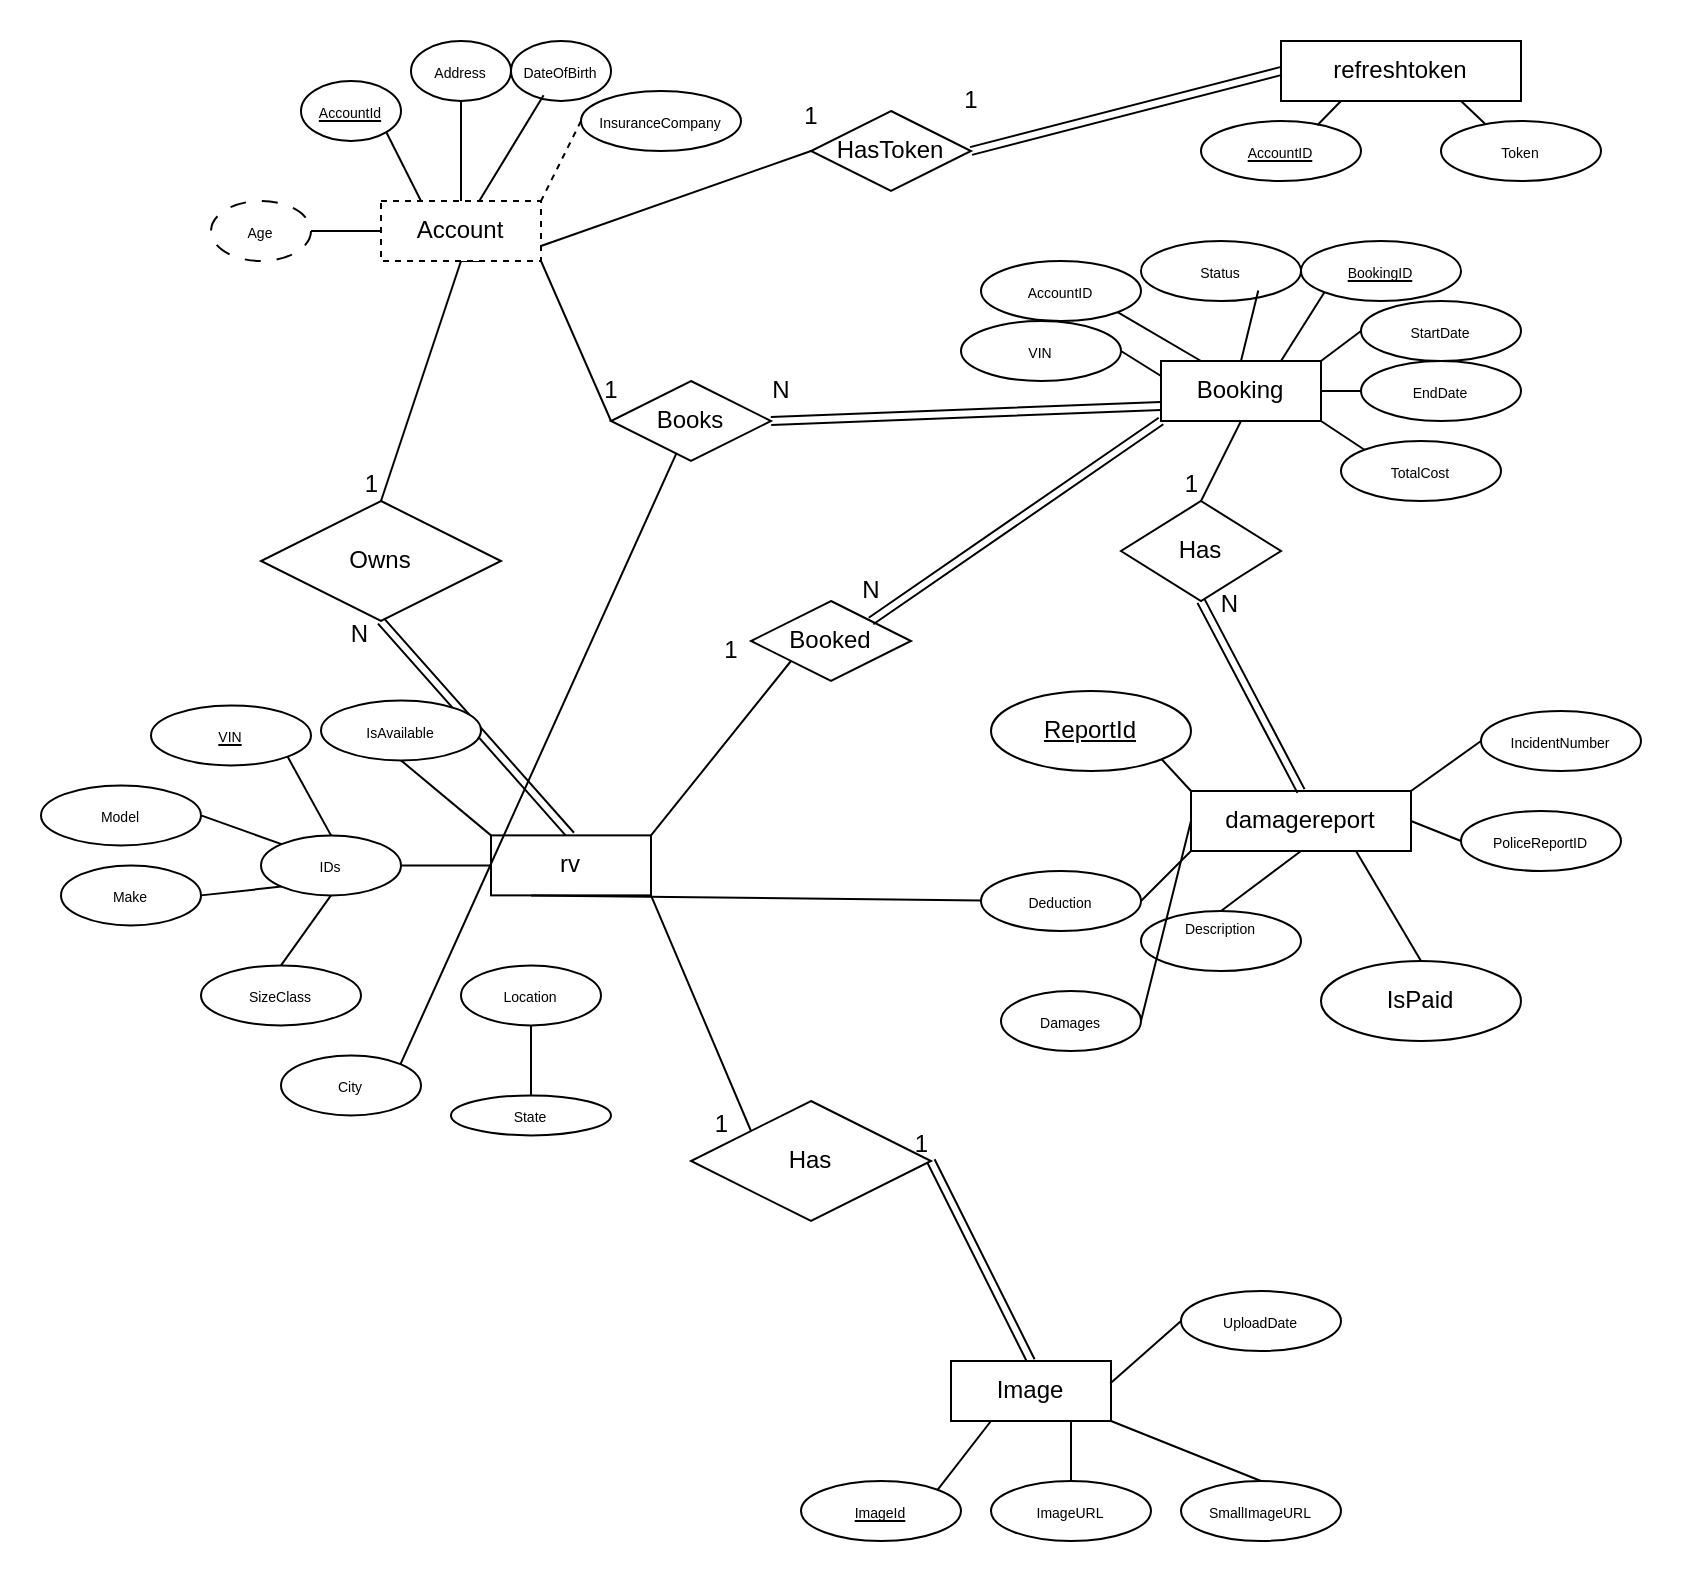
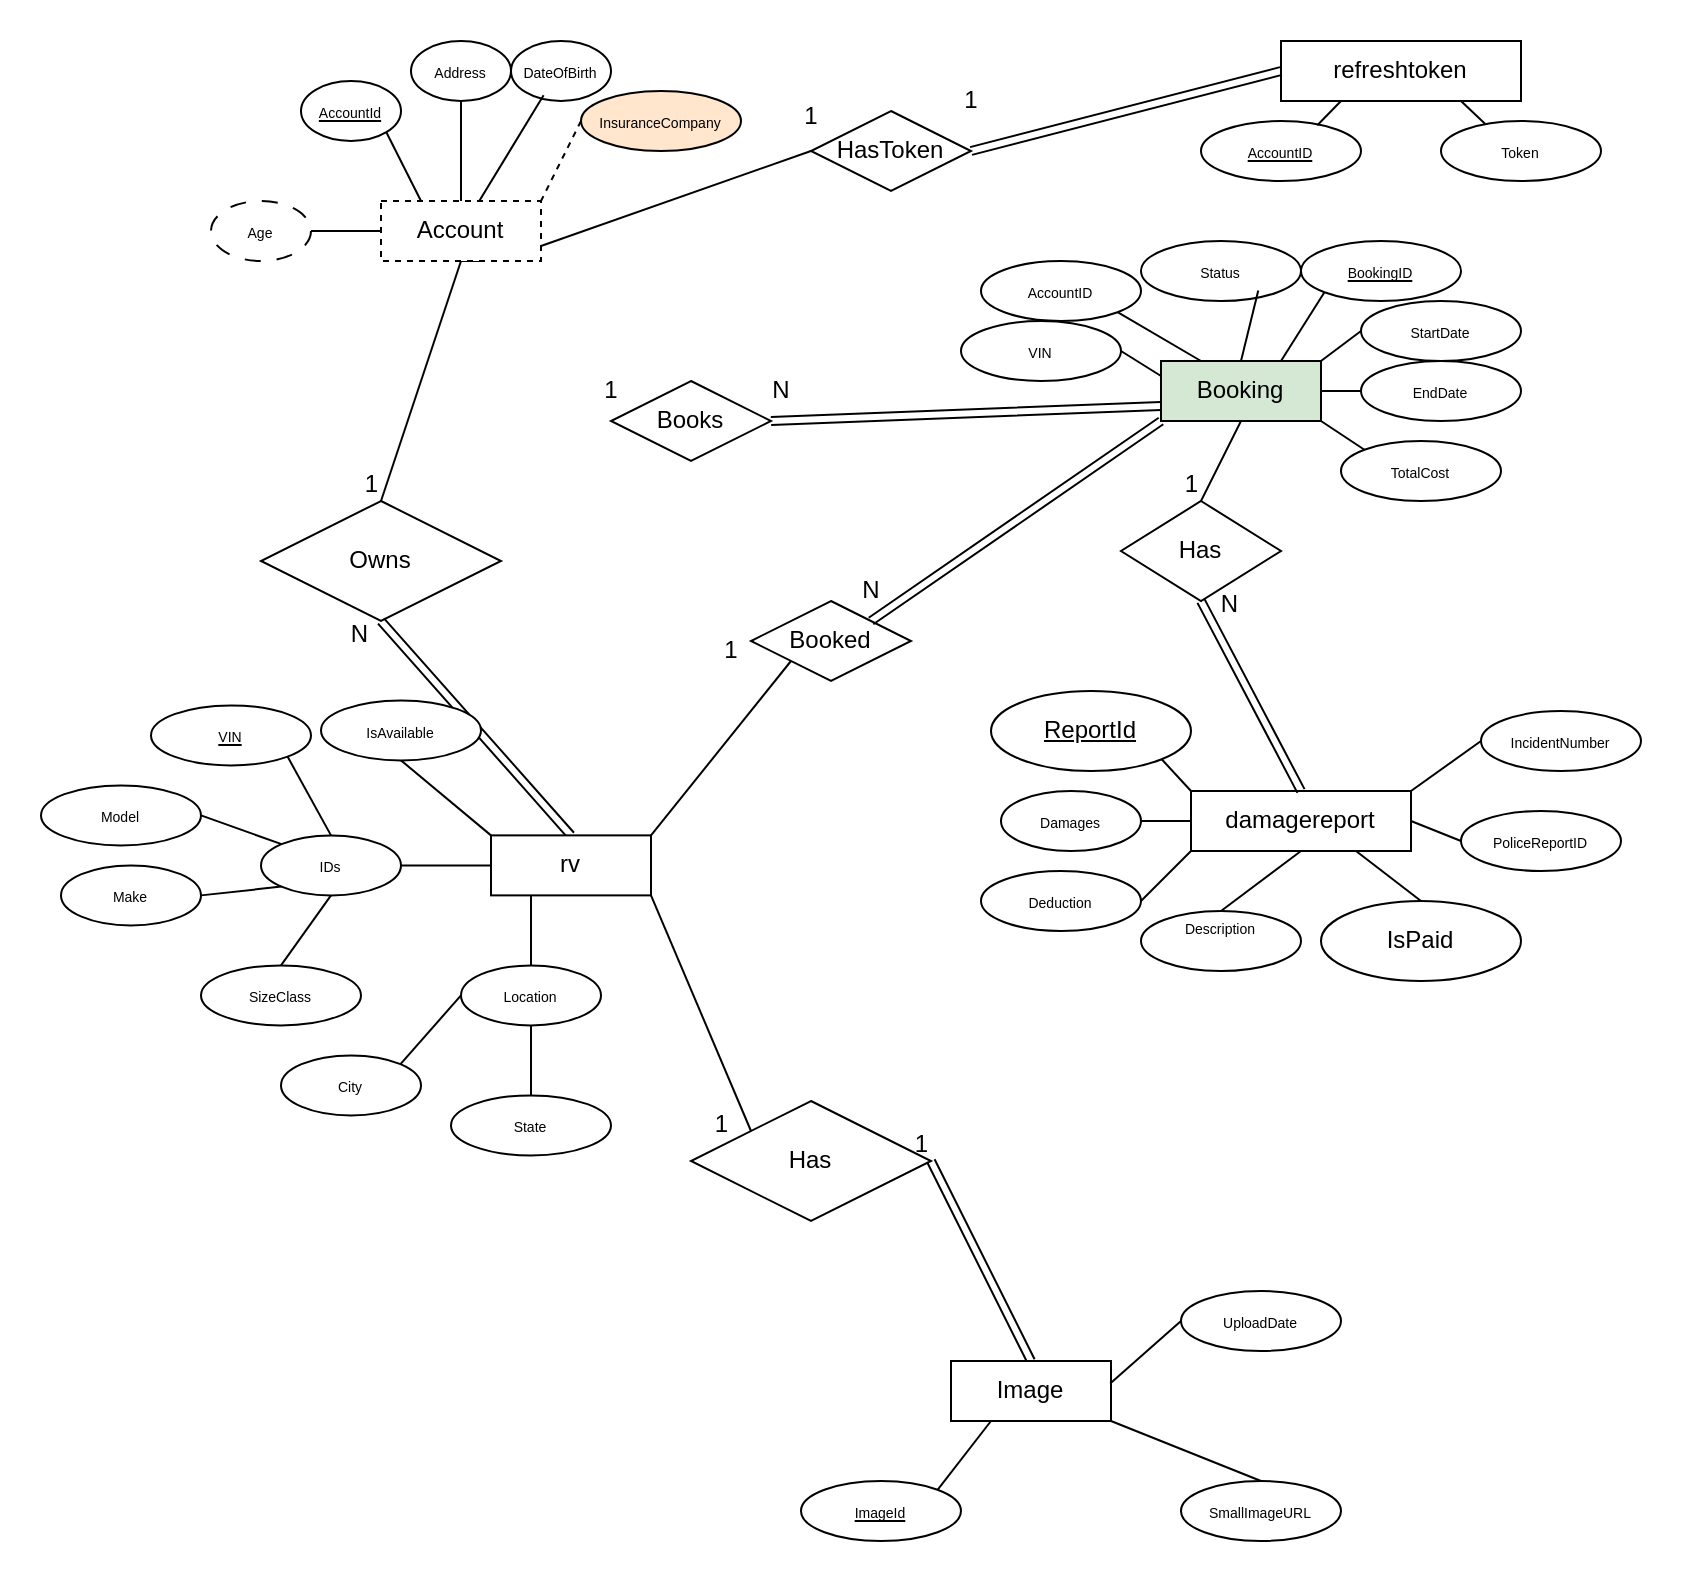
(661, 121) -> (661, 121)
(576, 341) -> none
(1241, 391) -> (1241, 391)
(538, 759) -> (430, 1030)
(818, 899) -> (531, 930)
(1421, 1001) -> (1421, 941)
(1071, 1021) -> (1071, 821)
(531, 1115) -> (531, 1125)
(1071, 1451) -> none
(1071, 1511) -> none
